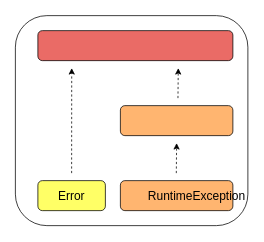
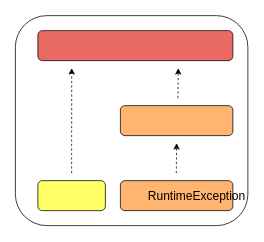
(72, 195) -> none
